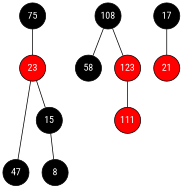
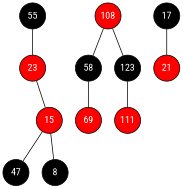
(33, 16) -> (33, 16)
(108, 16) -> (108, 16)
(128, 68) -> (128, 68)
(24, 120) -> (33, 146)
(49, 120) -> (49, 120)
none -> (88, 120)
